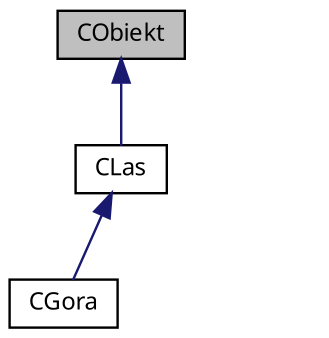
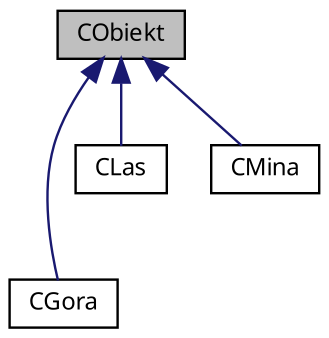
none -> (265, 169)
(87, 248) -> (49, 175)
